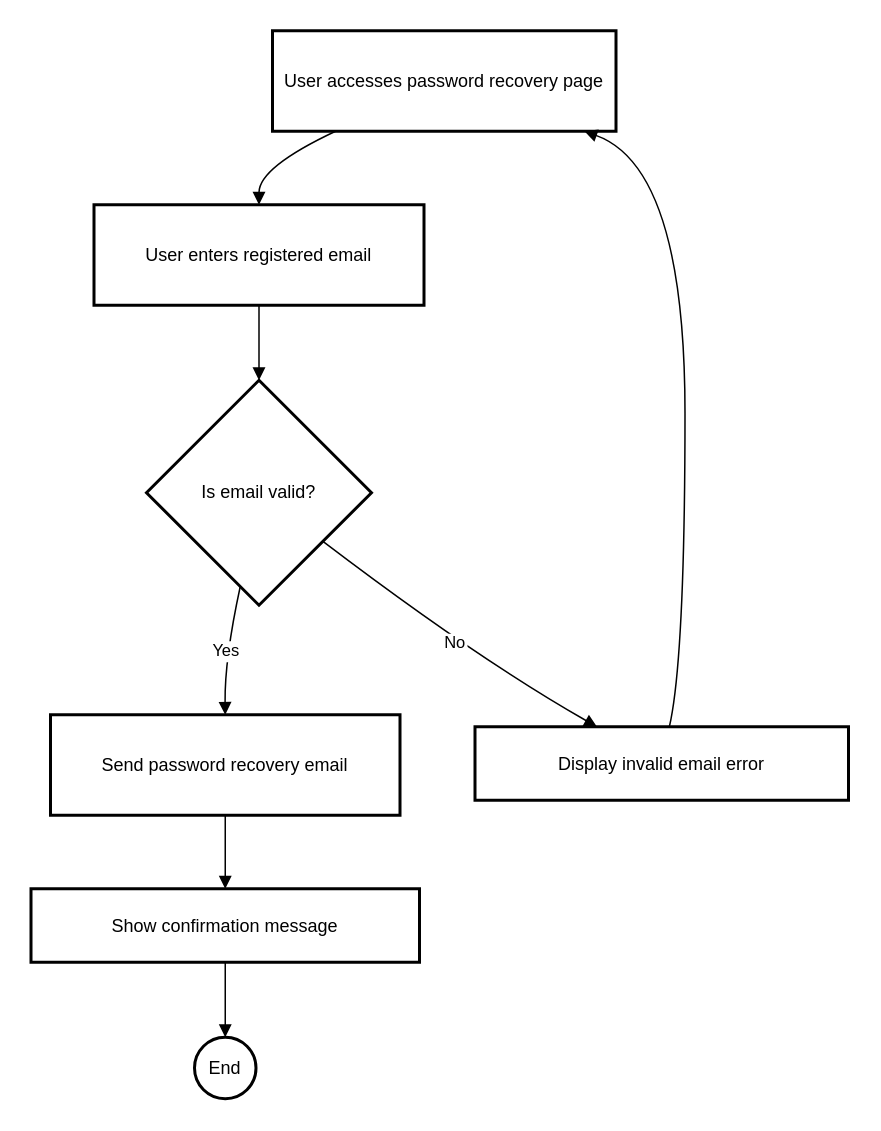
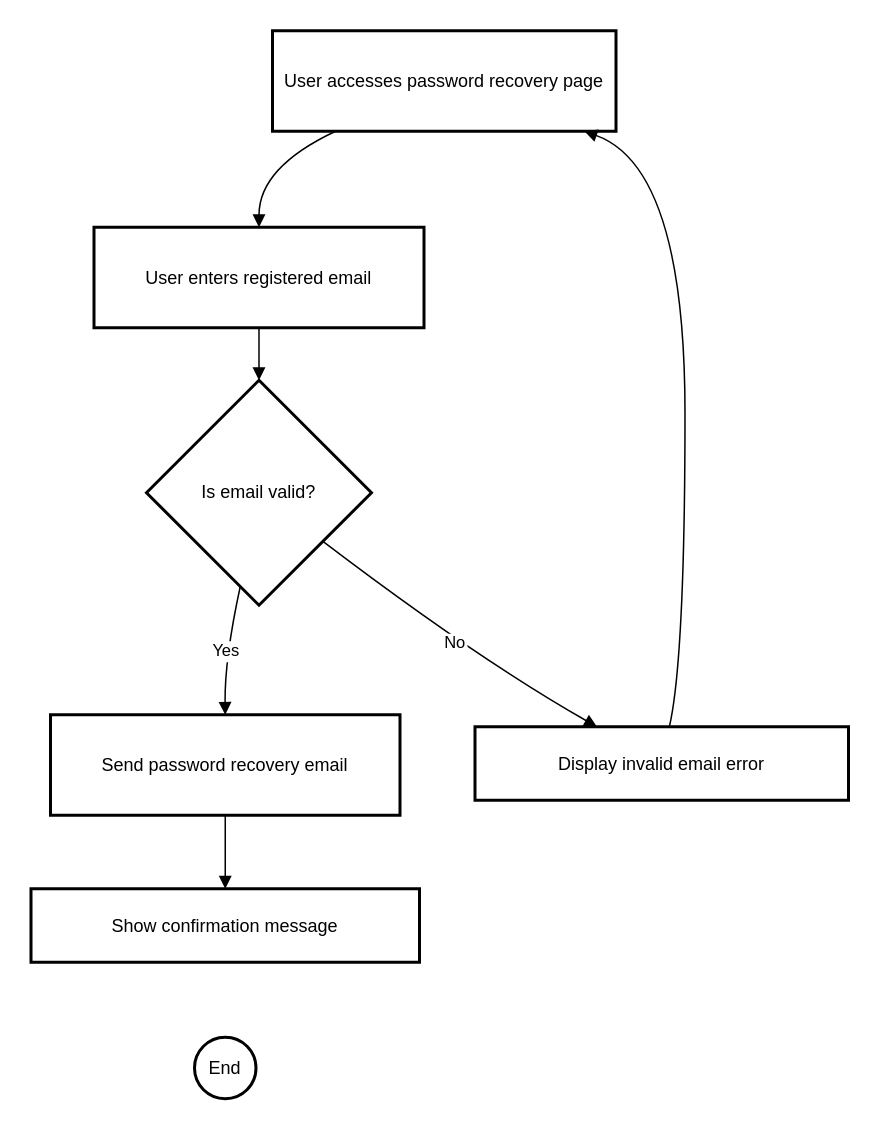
(259, 255) -> (259, 278)
(225, 994) -> none
